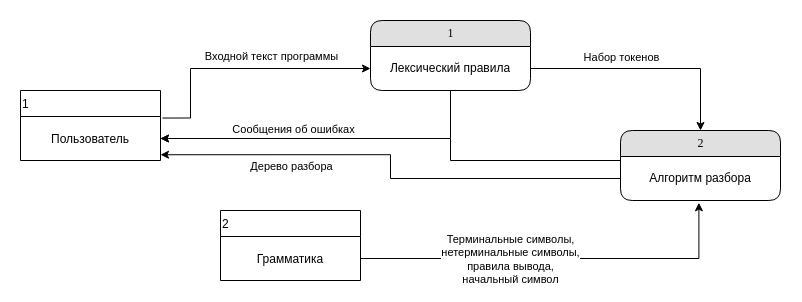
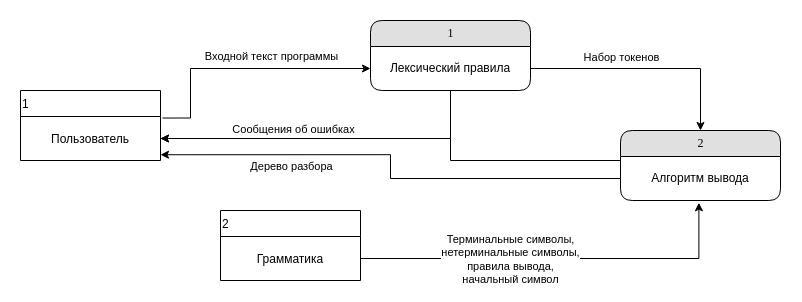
(701, 179) -> (701, 179)
